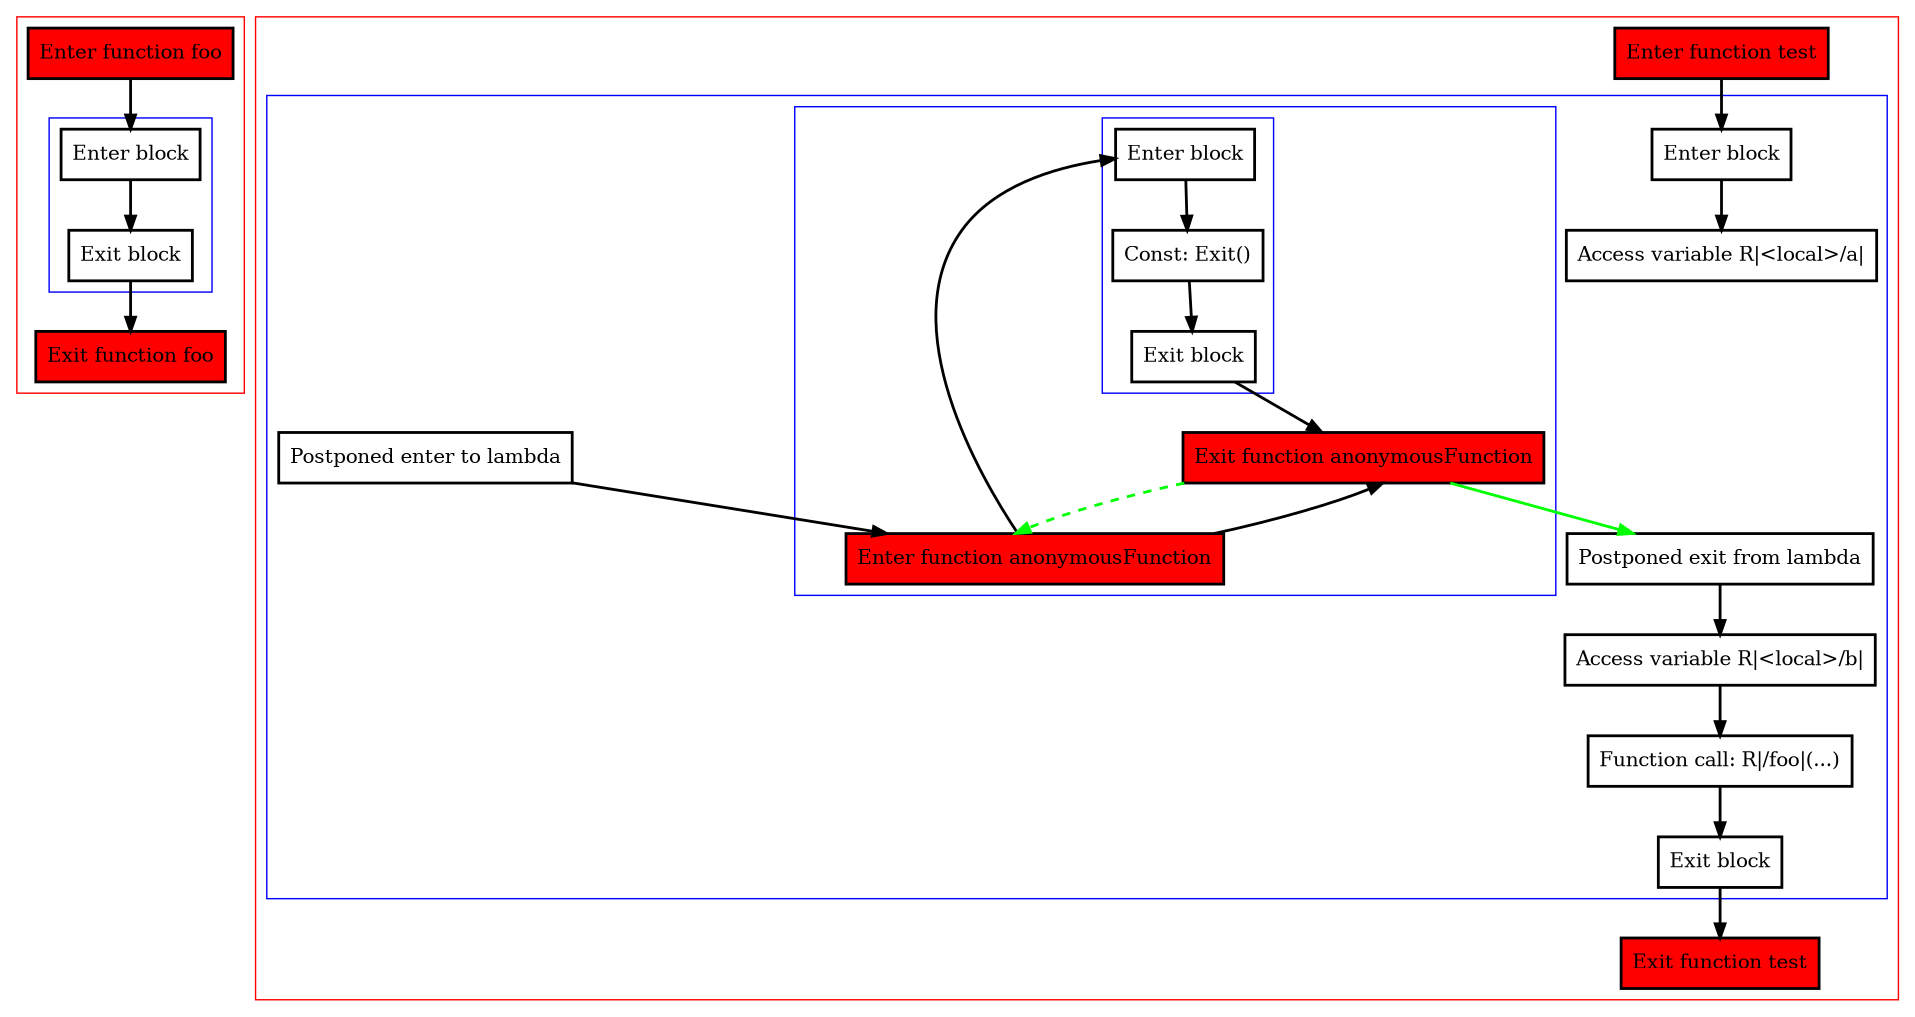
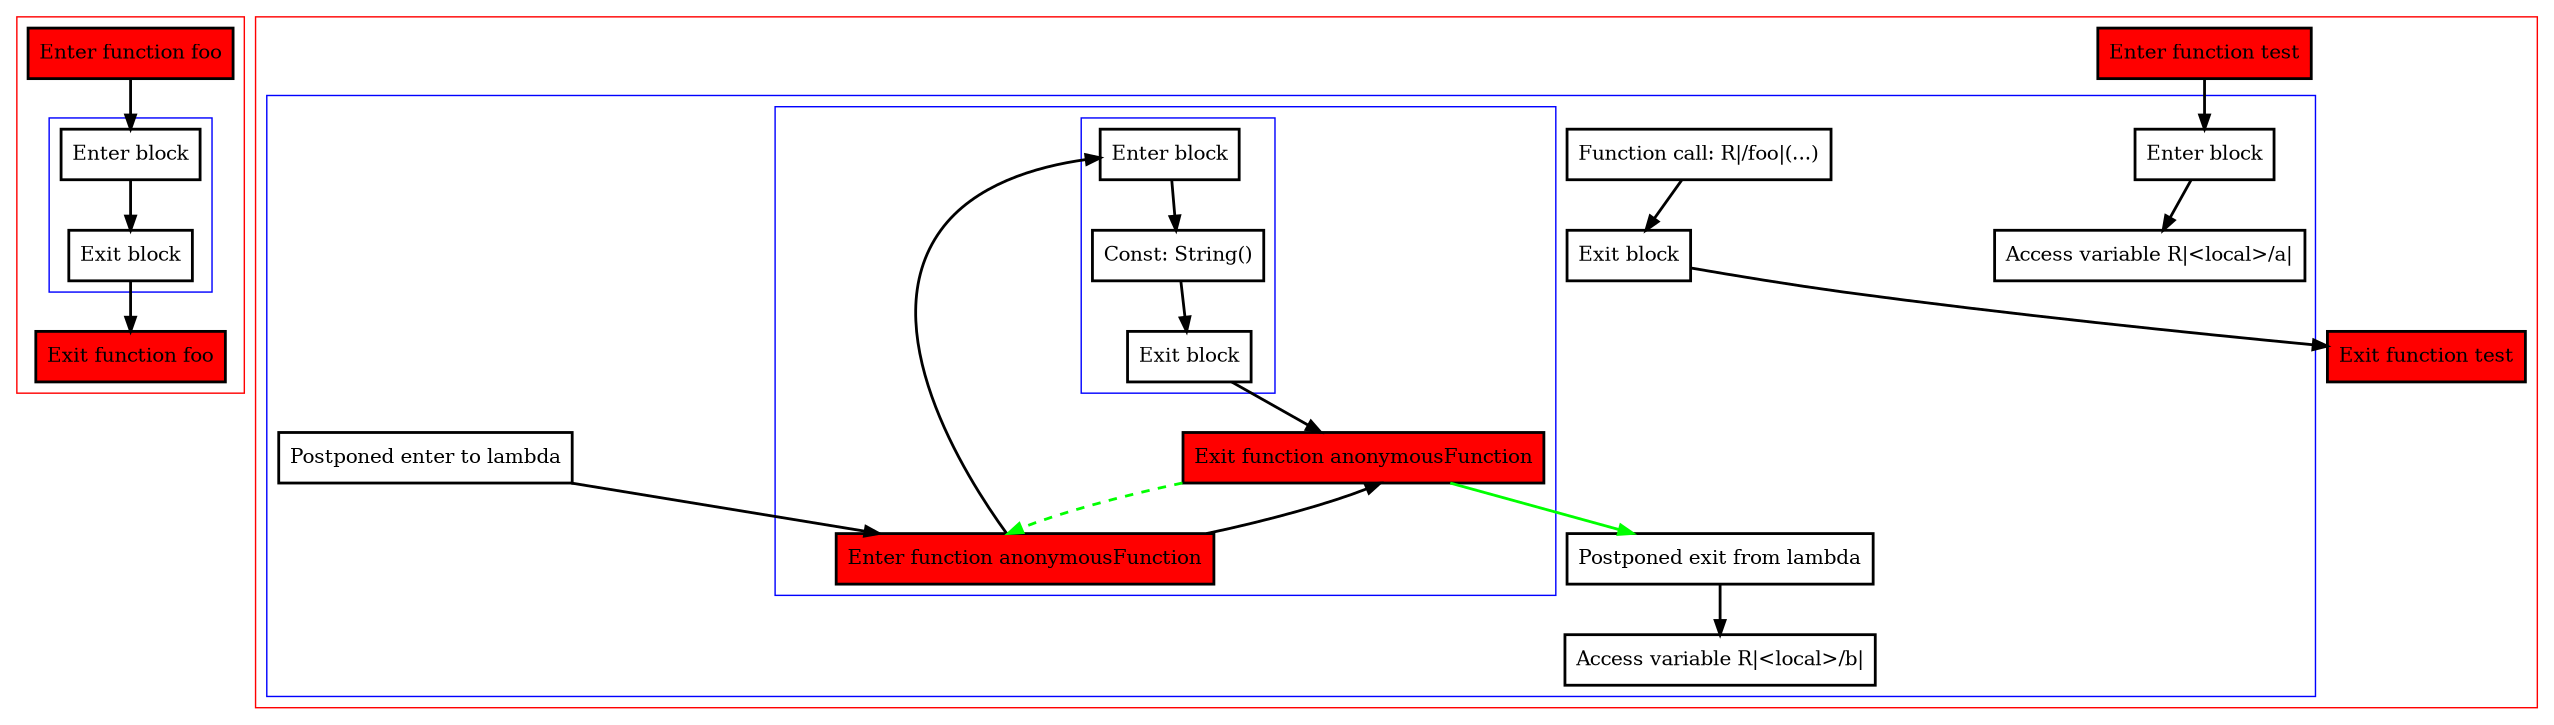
(1188, 256) -> (1178, 256)
(1720, 704) -> none
